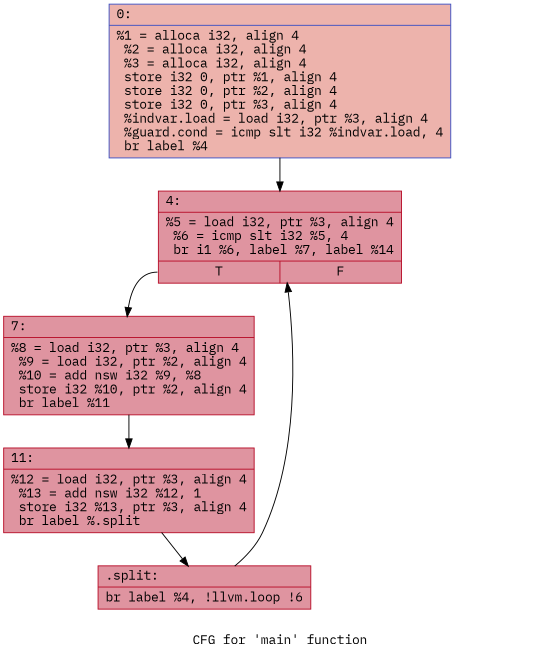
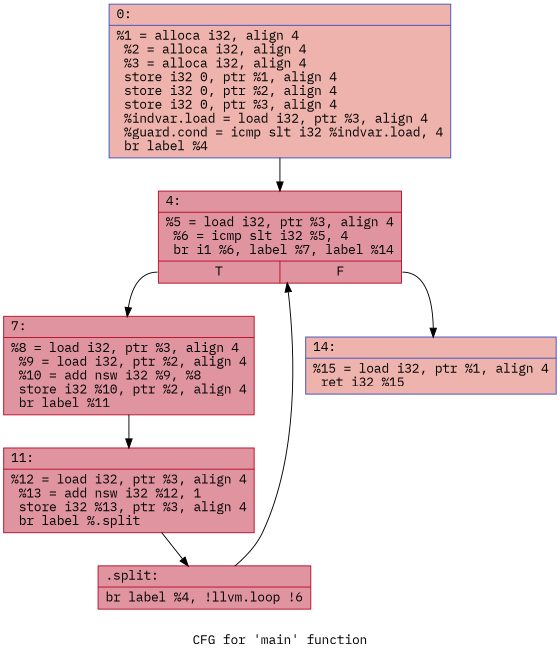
none -> (431, 366)
